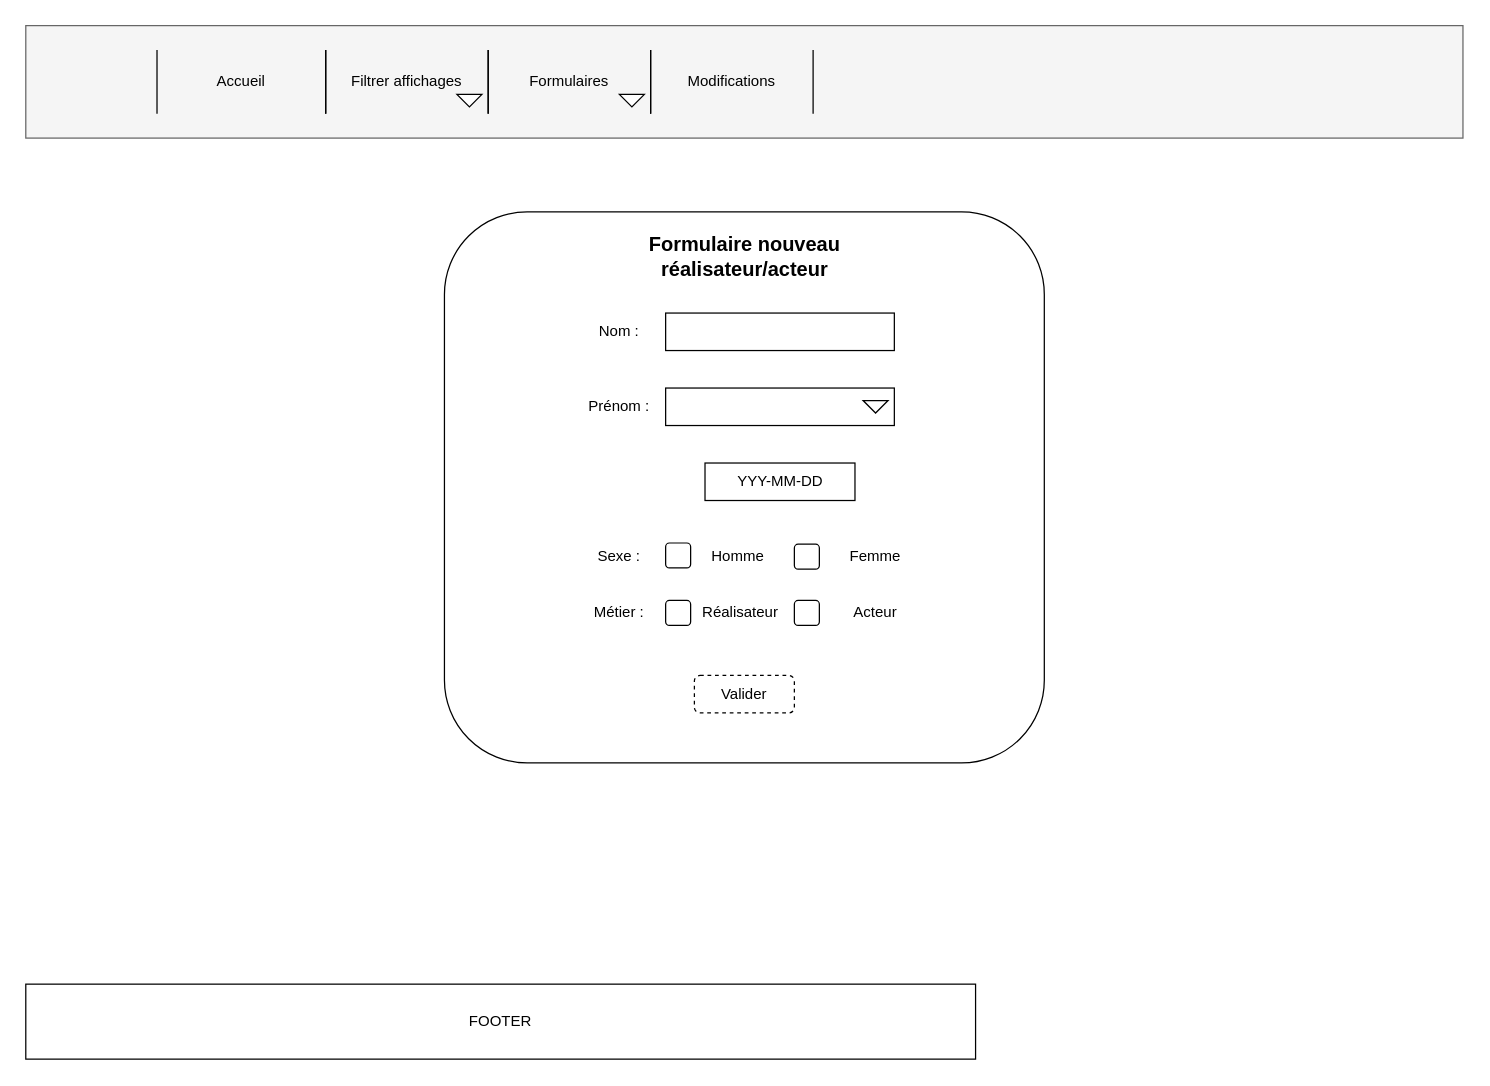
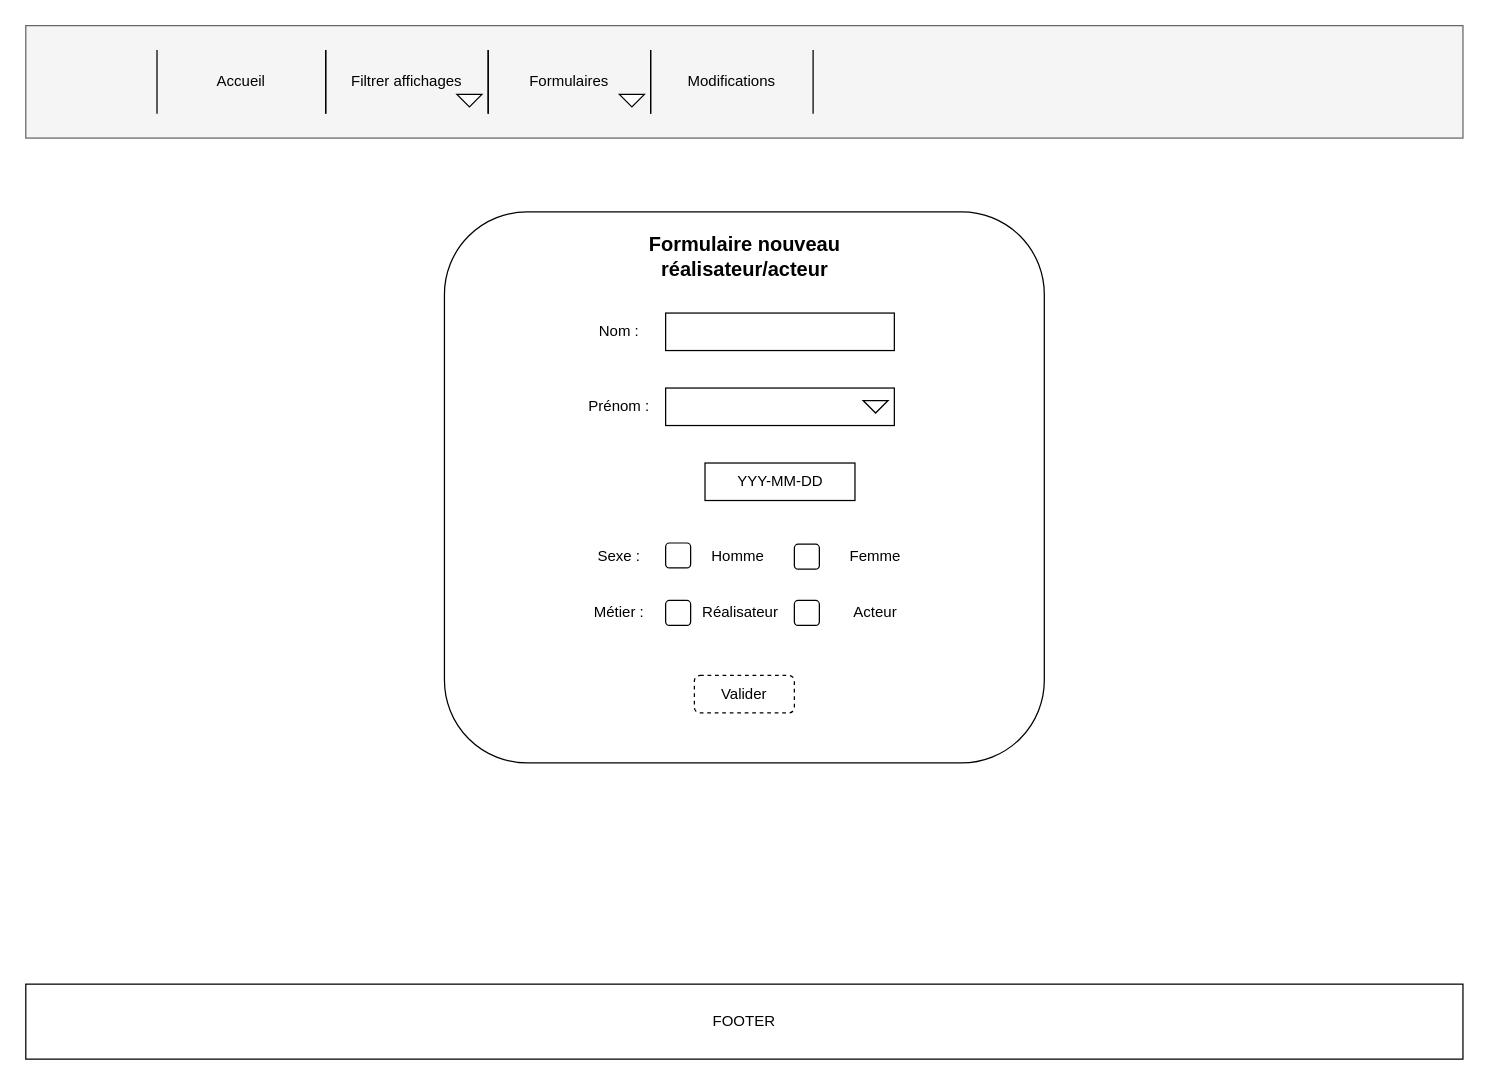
(501, 1022) -> (744, 1022)
